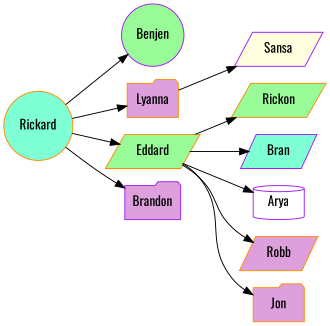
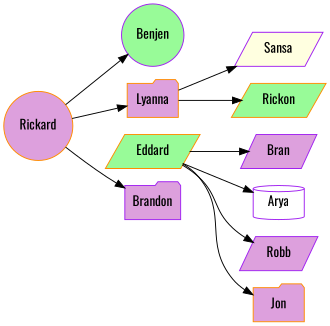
(38, 126) -> (38, 126)
(211, 128) -> (205, 100)
(91, 138) -> none
(279, 151) -> (279, 151)
(279, 254) -> (279, 254)
